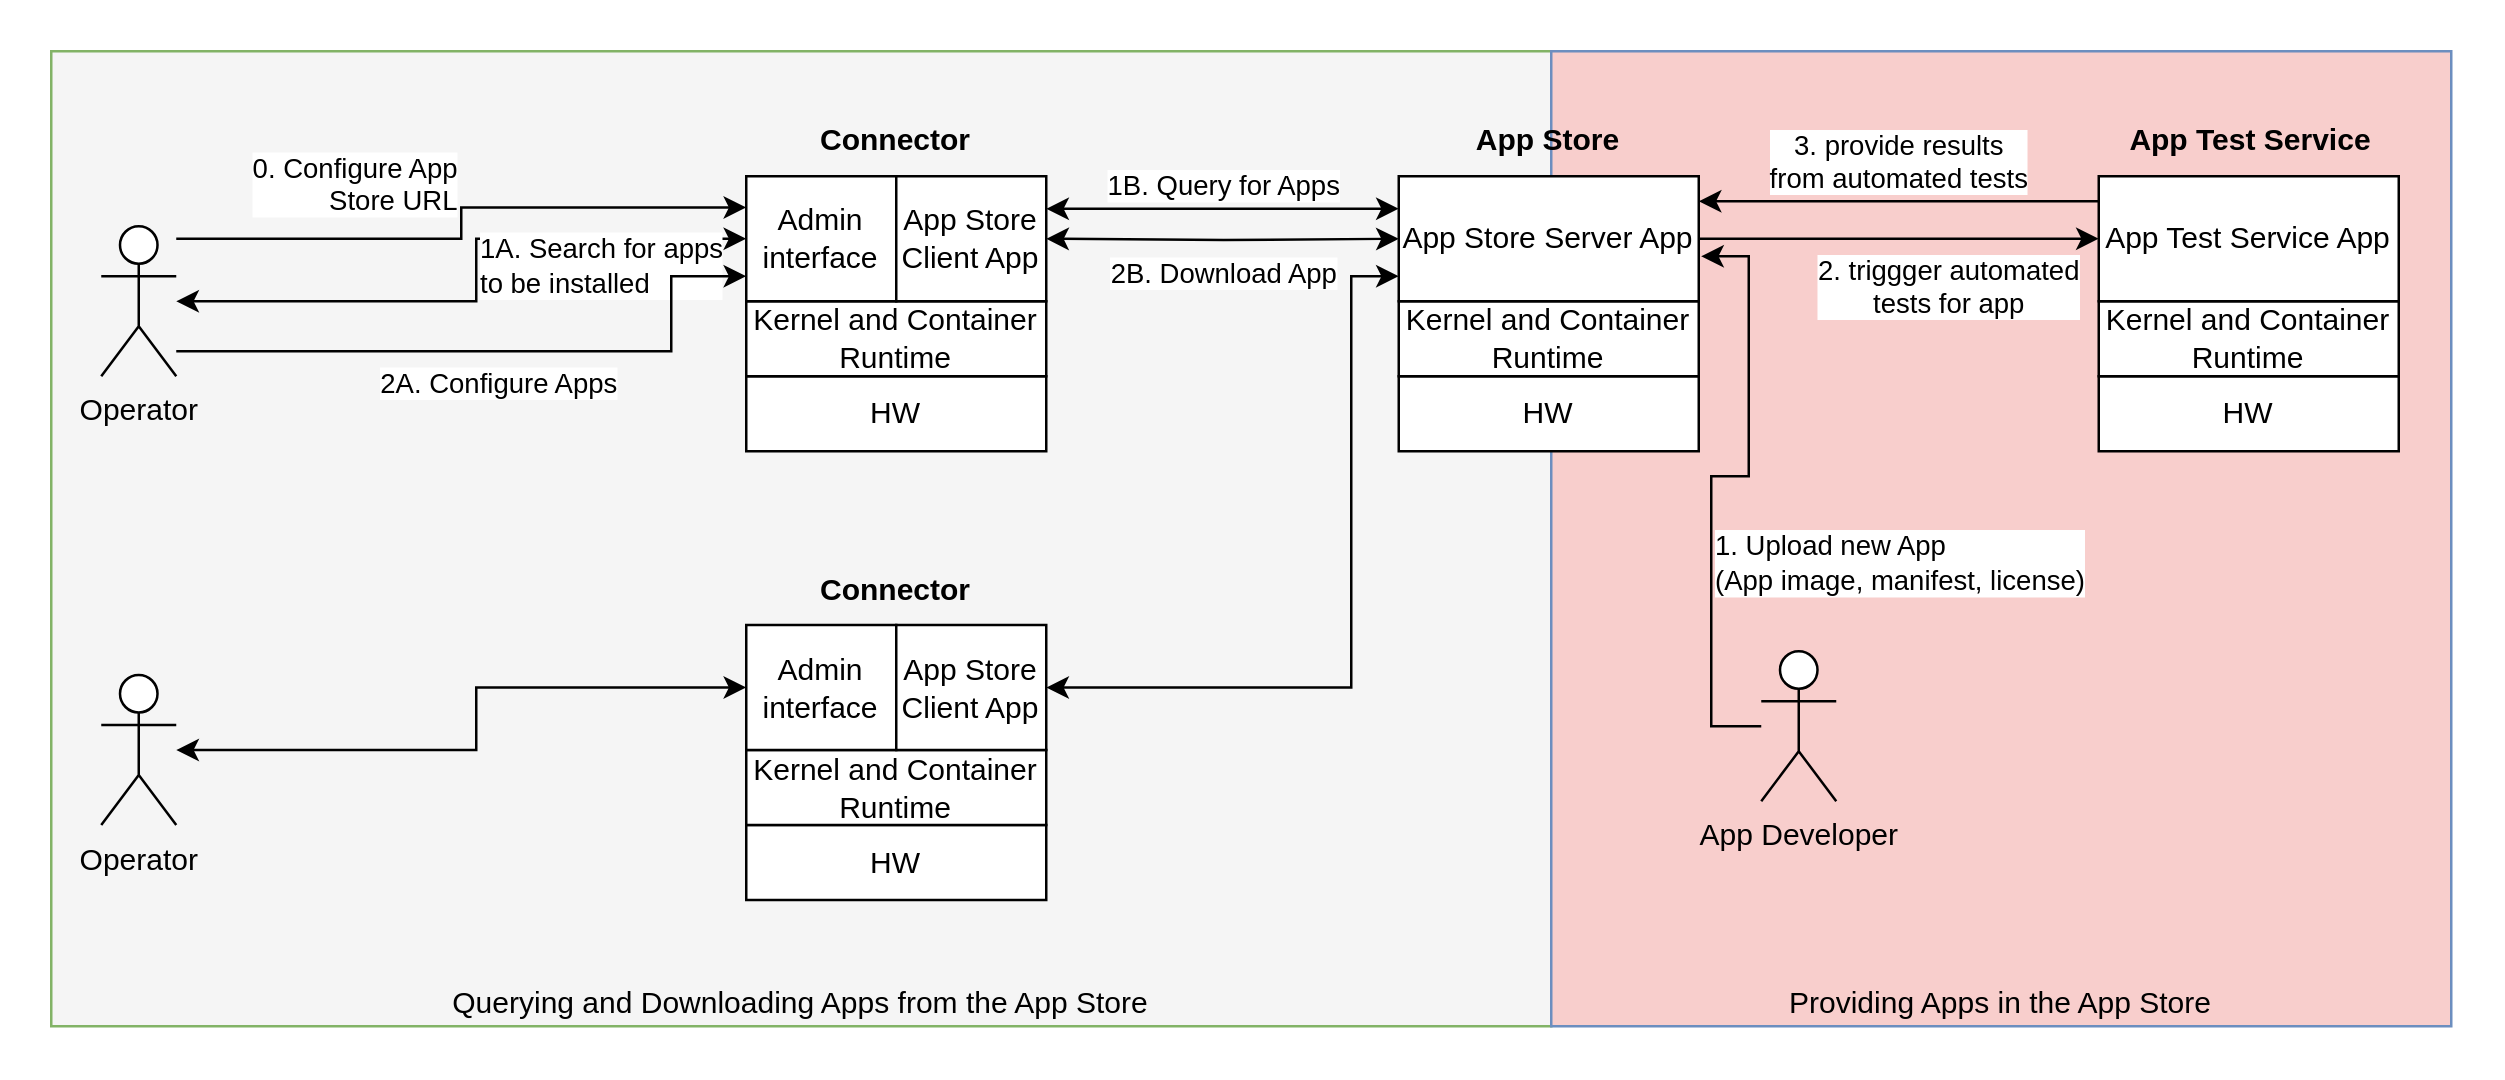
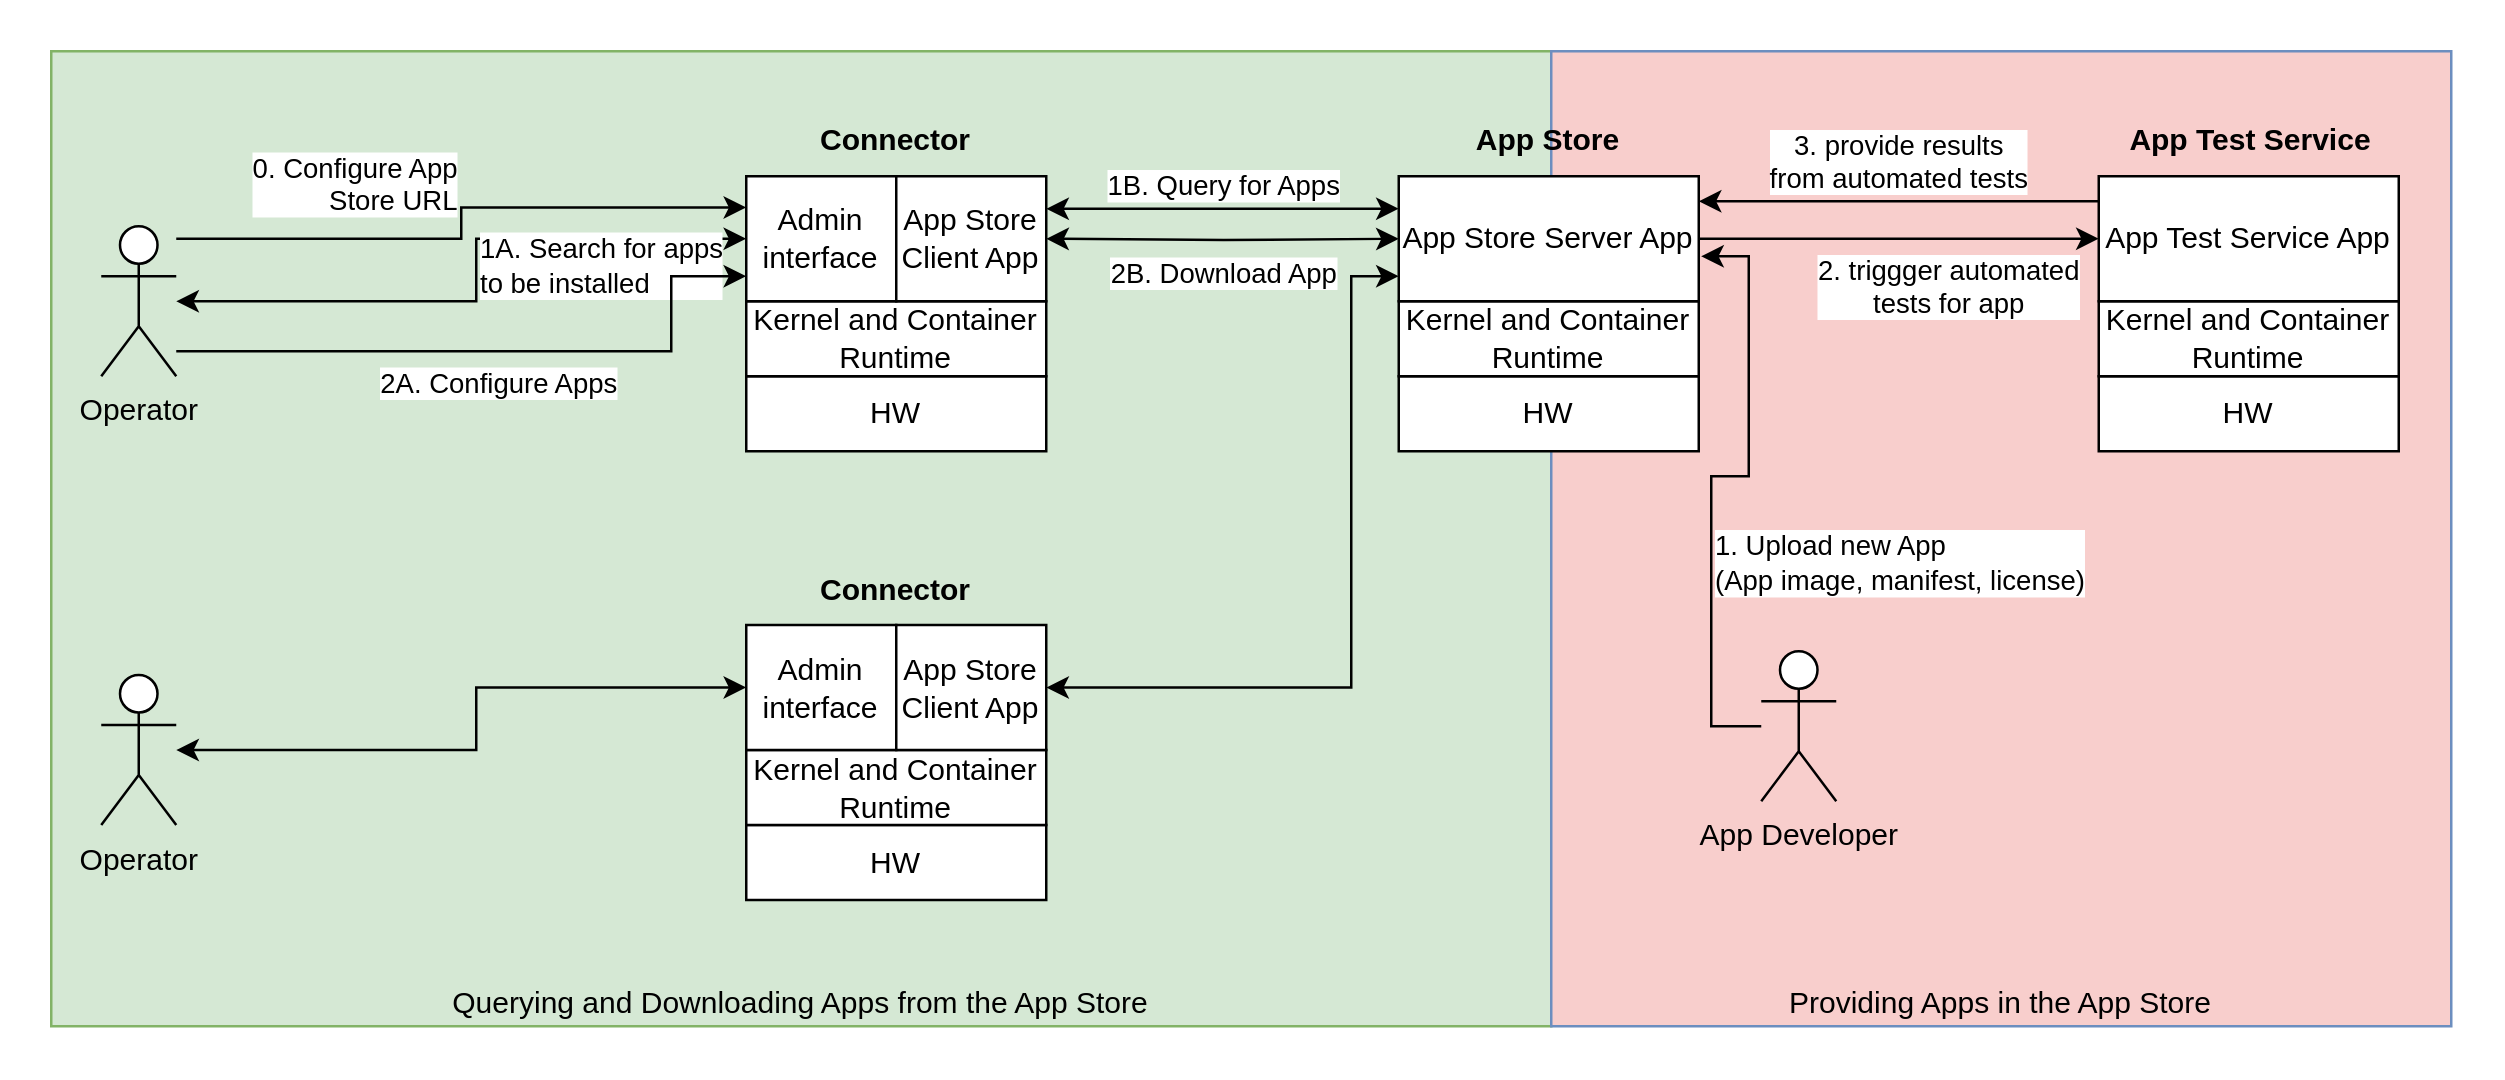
(801, 539) -> (801, 539)
